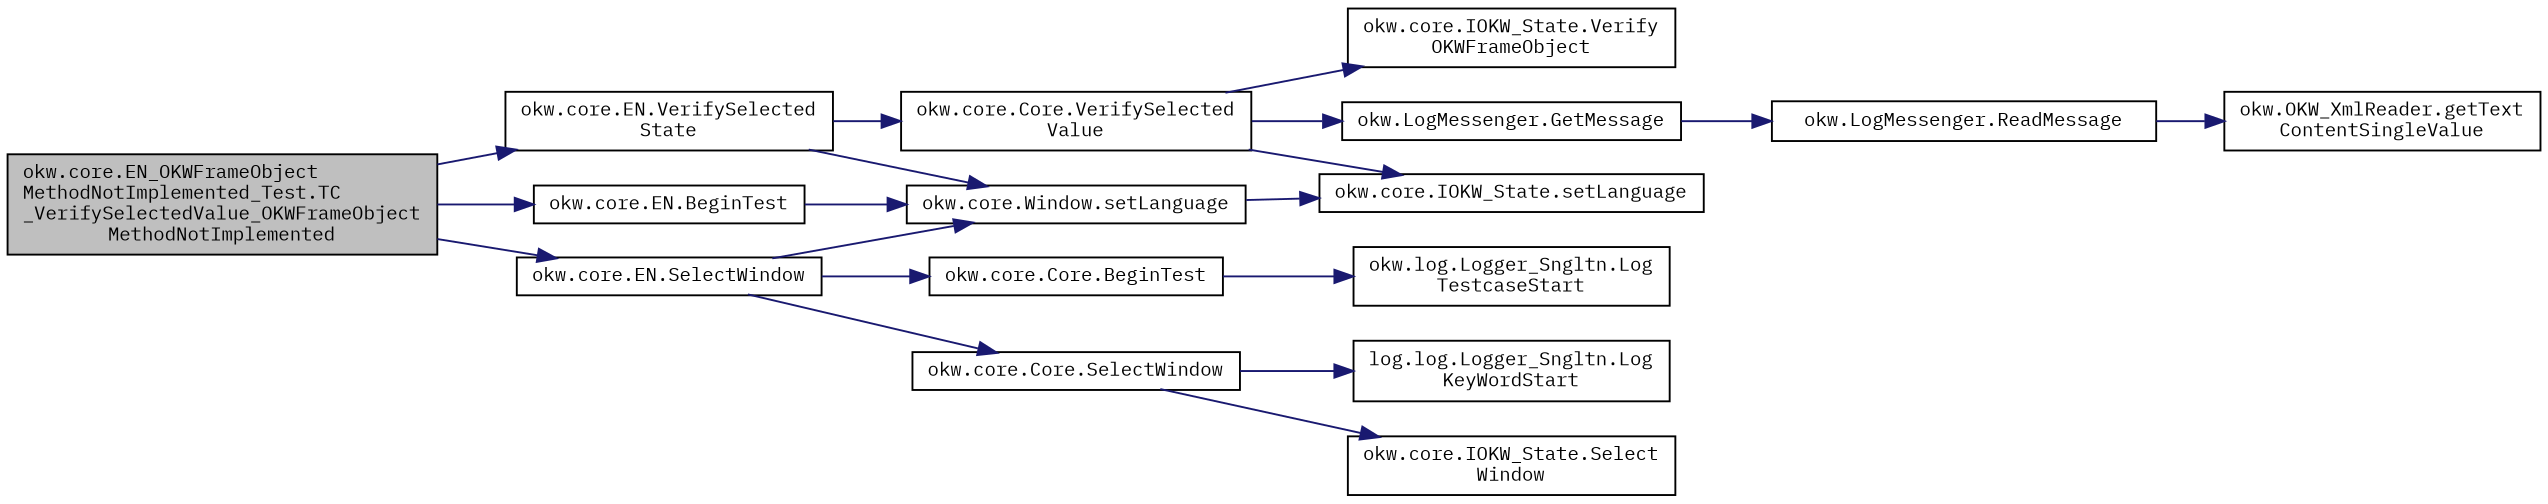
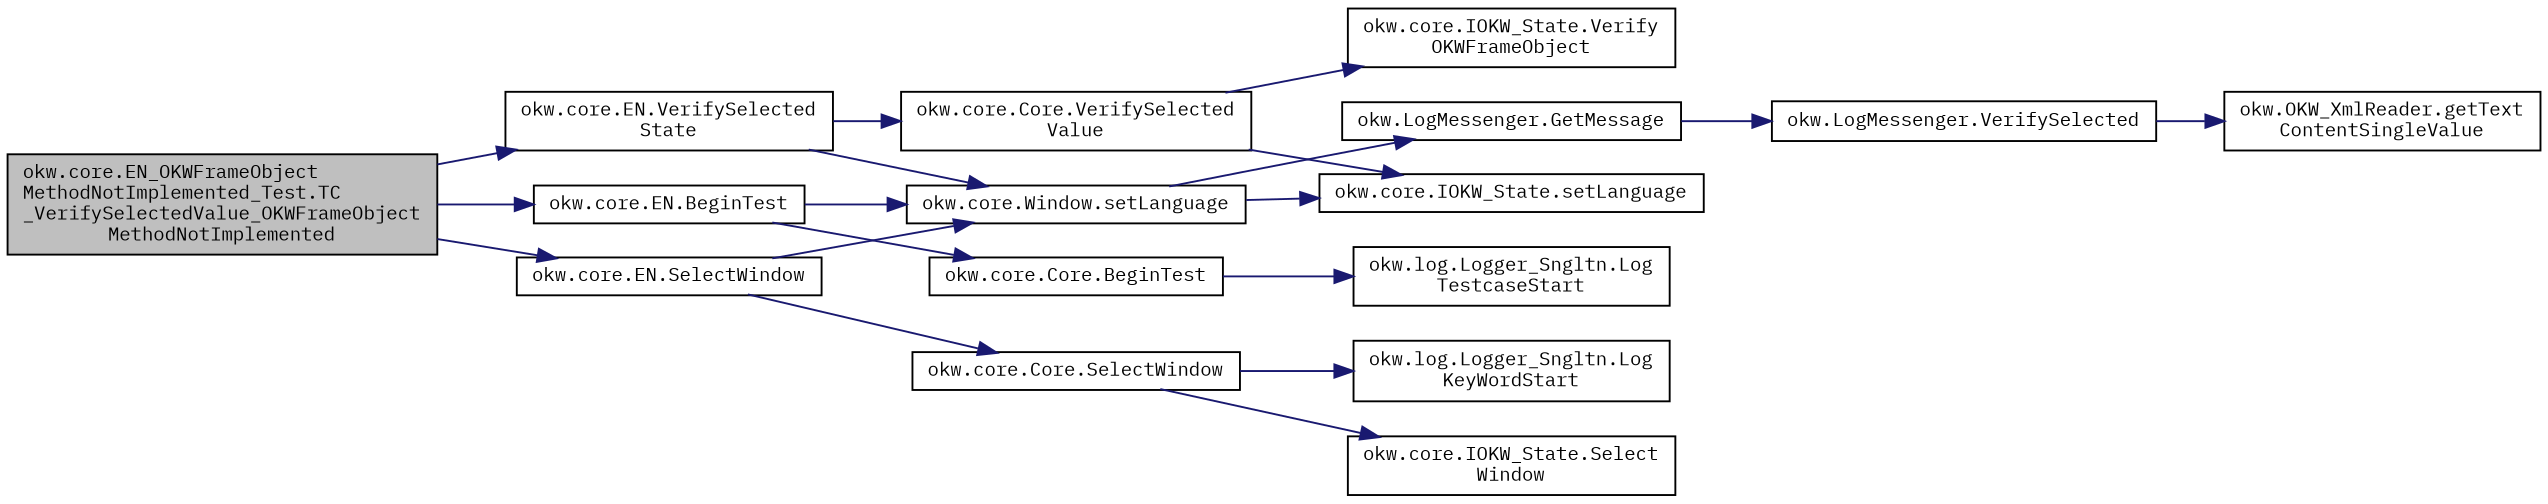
(1287, 121) -> (1271, 167)
(1964, 121) -> (1964, 121)
(866, 276) -> (836, 234)
(1512, 371) -> (1512, 371)
